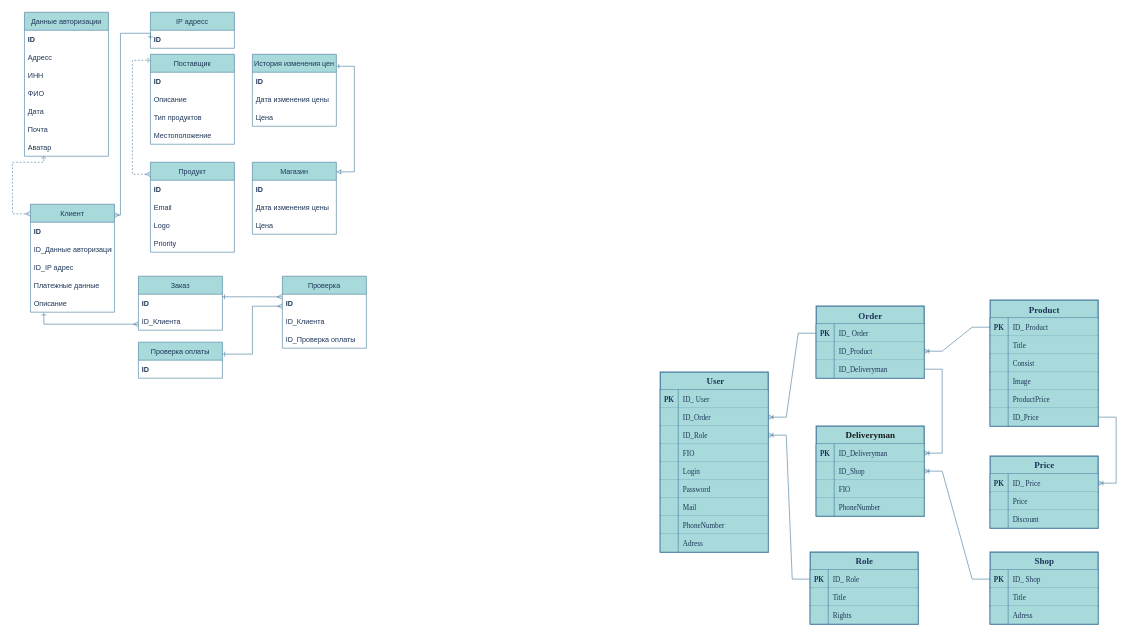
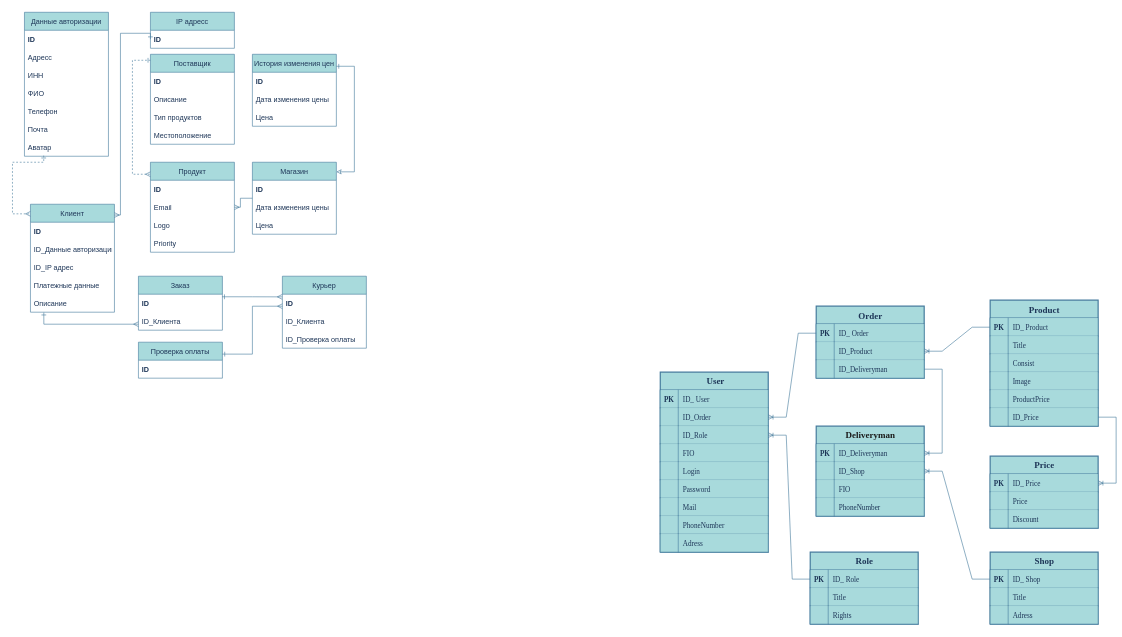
(36, 112) -> (42, 112)
none -> (240, 199)
(324, 286) -> (324, 286)
